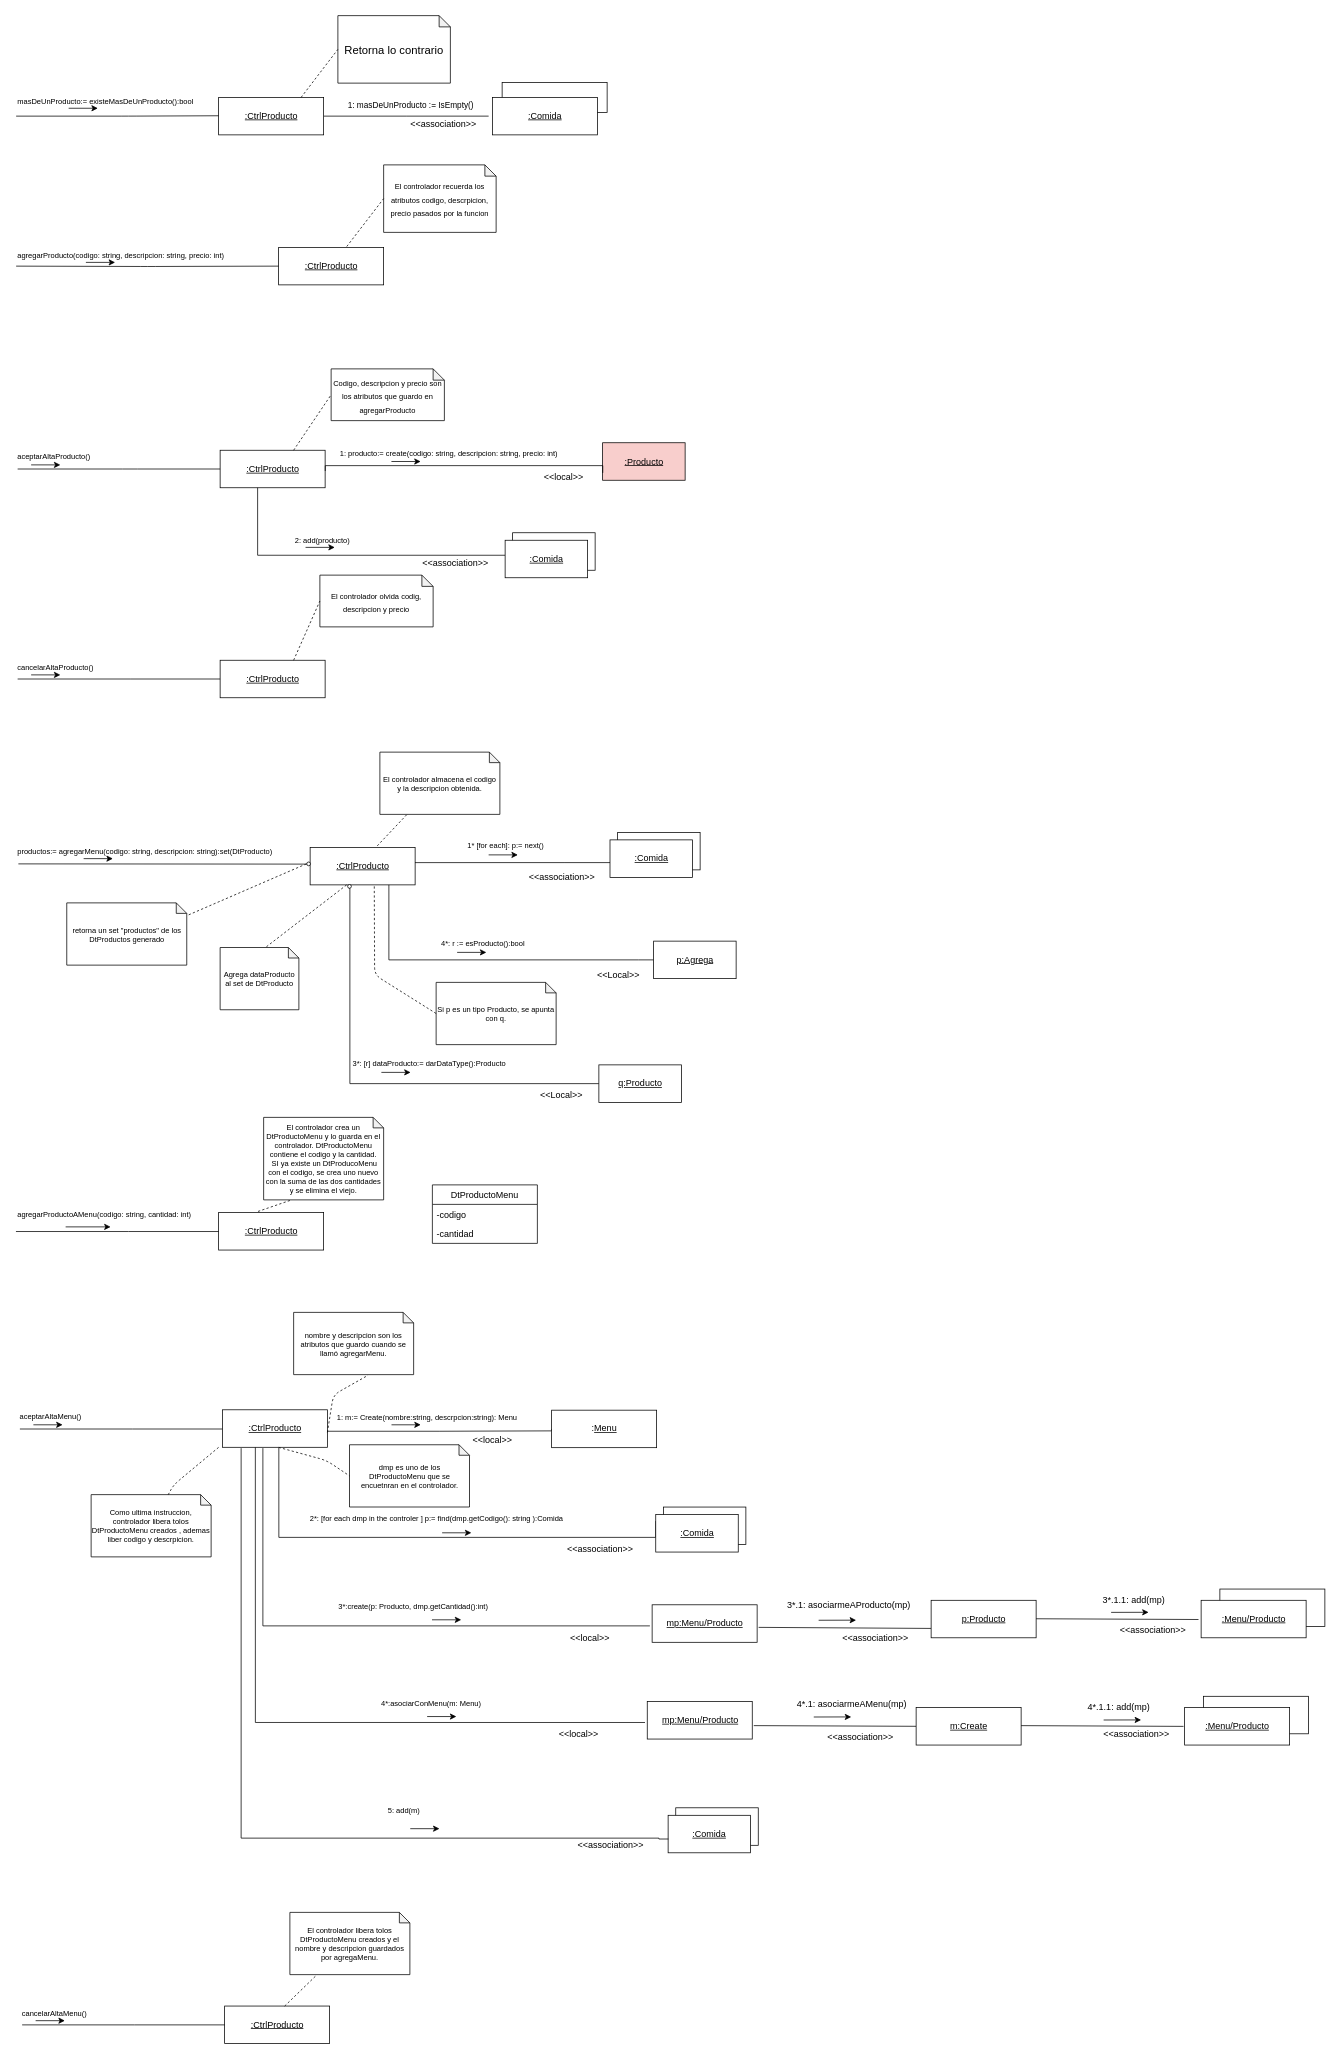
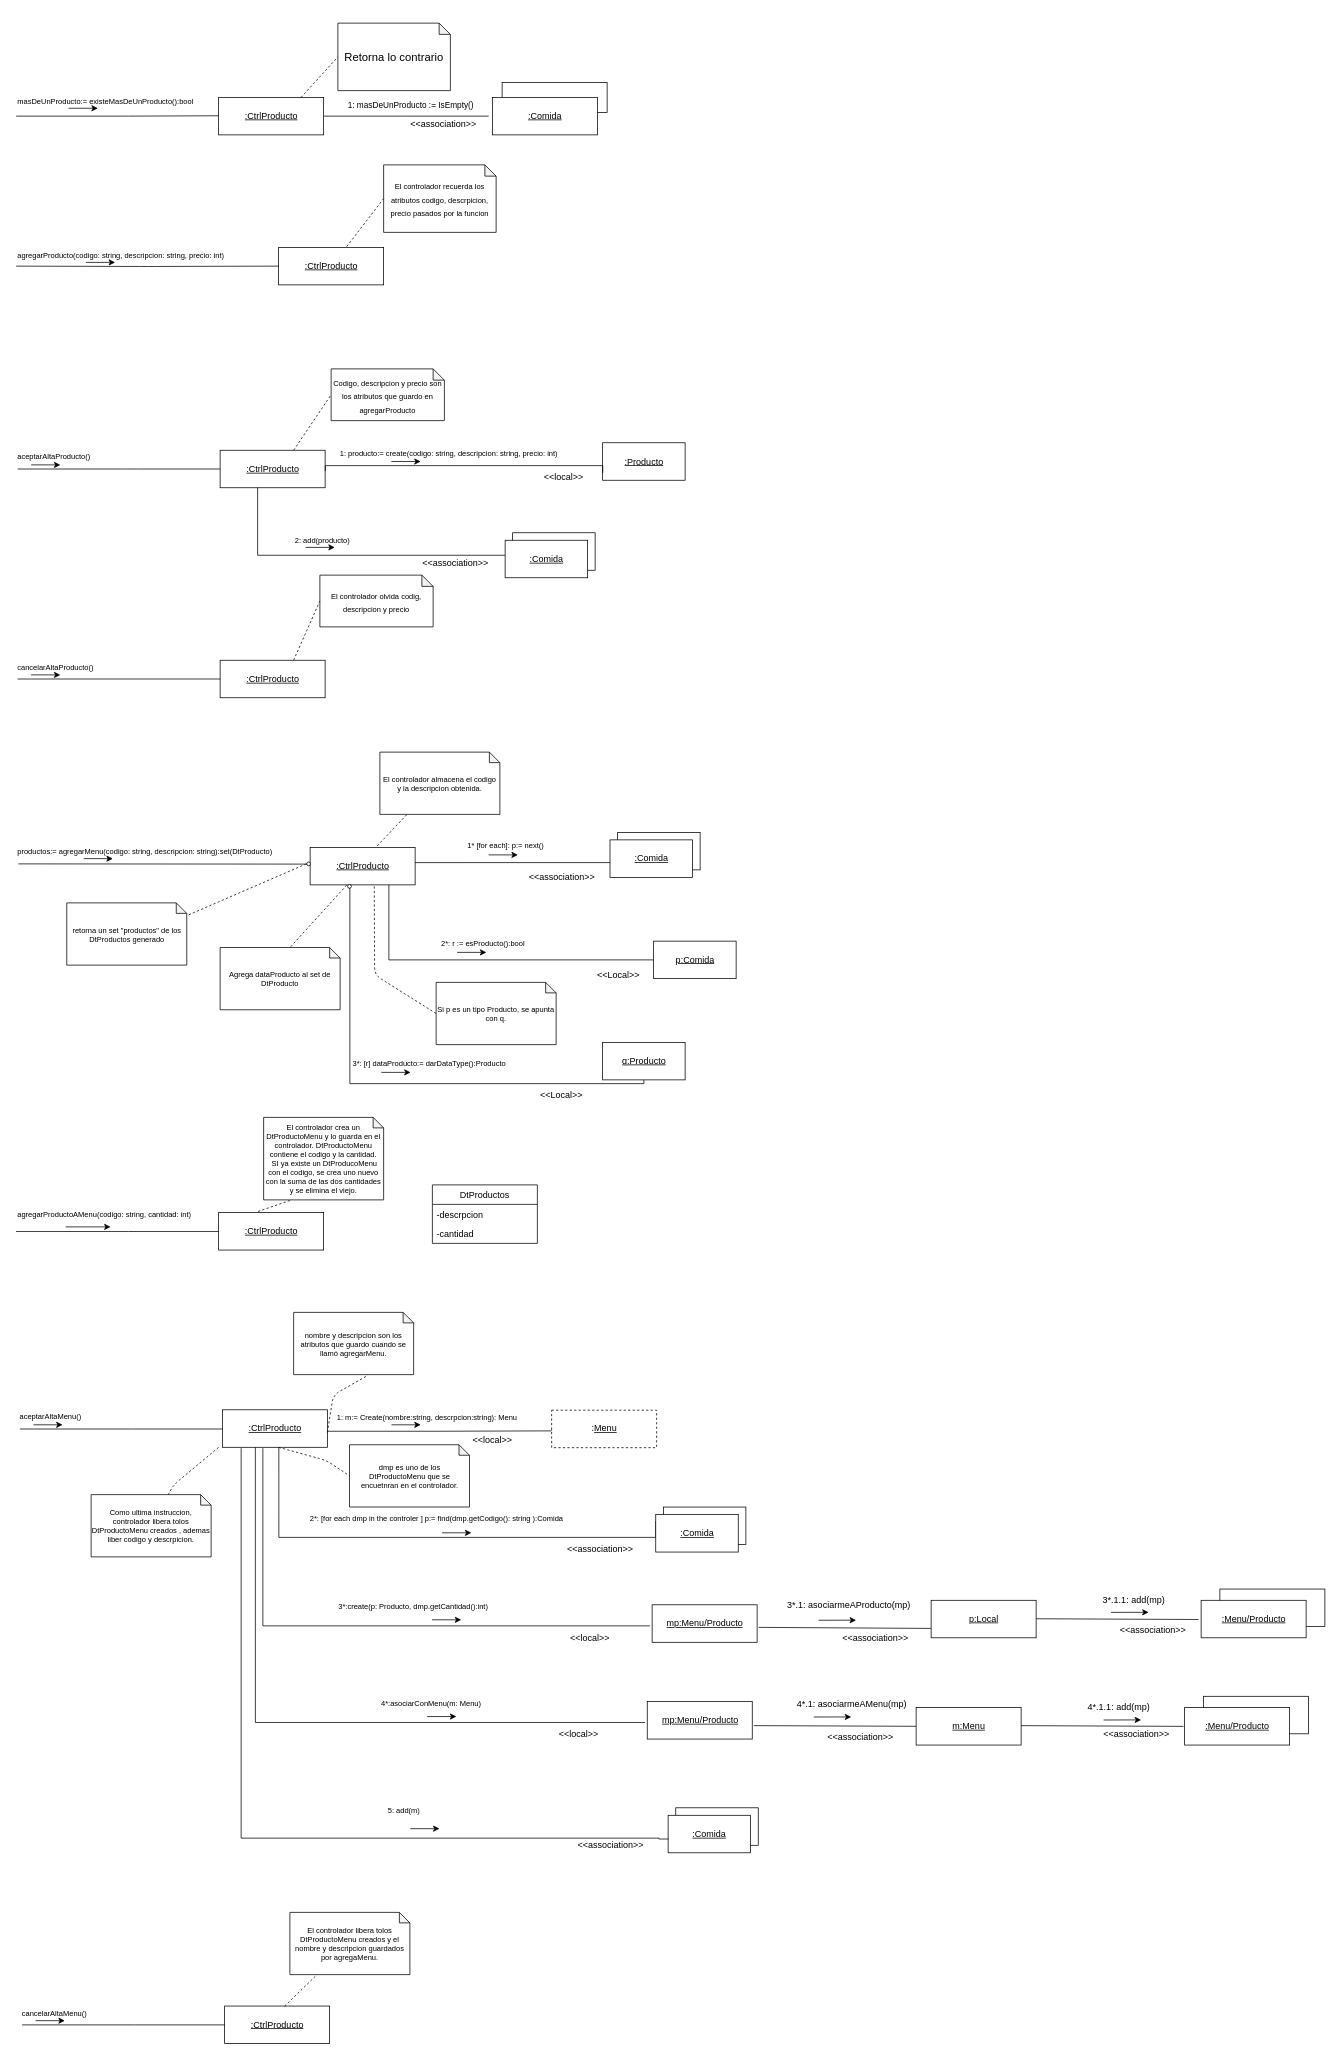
(394, 49) -> (394, 57)
(644, 461) -> (644, 461)
(489, 944) -> (489, 944)
(695, 960) -> (695, 960)
(260, 978) -> (280, 978)
(640, 1083) -> (644, 1061)
(485, 1195) -> (485, 1195)
(453, 1214) -> (463, 1214)
(604, 1429) -> (604, 1429)
(984, 1619) -> (984, 1619)
(969, 1726) -> (969, 1726)
